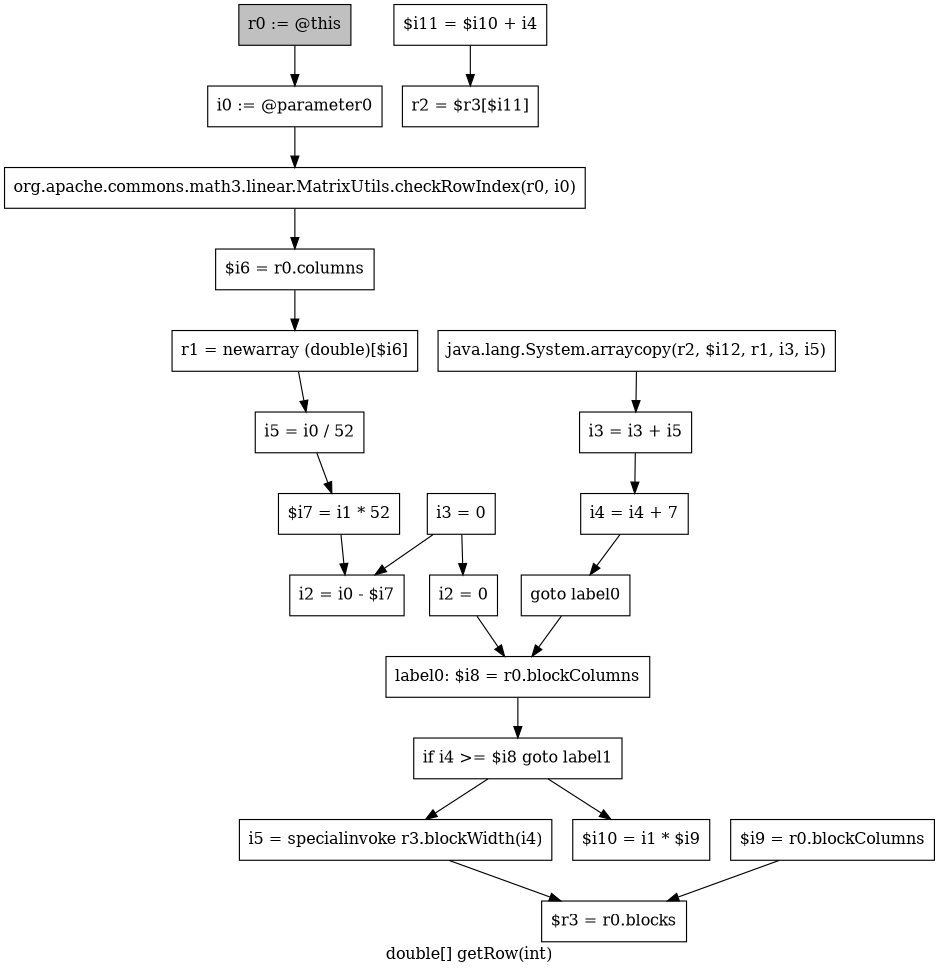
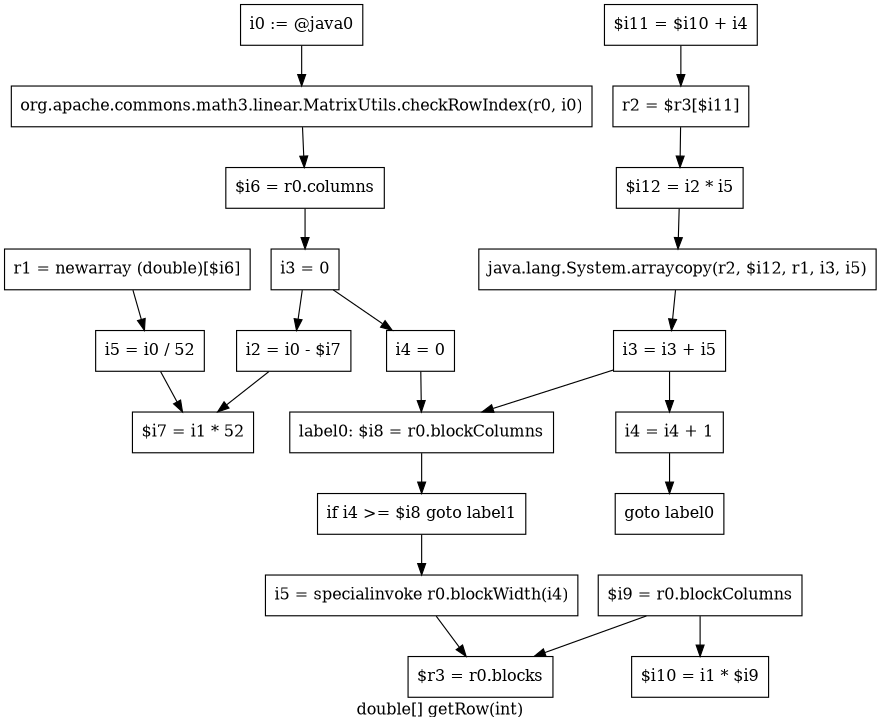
(295, 25) -> none
(295, 106) -> (302, 25)
none -> (680, 188)
(295, 305) -> (305, 223)
(634, 514) -> (670, 432)
(342, 549) -> (248, 388)
(464, 595) -> (421, 351)
(550, 632) -> (553, 389)
(575, 796) -> (700, 631)
(396, 840) -> (422, 595)
